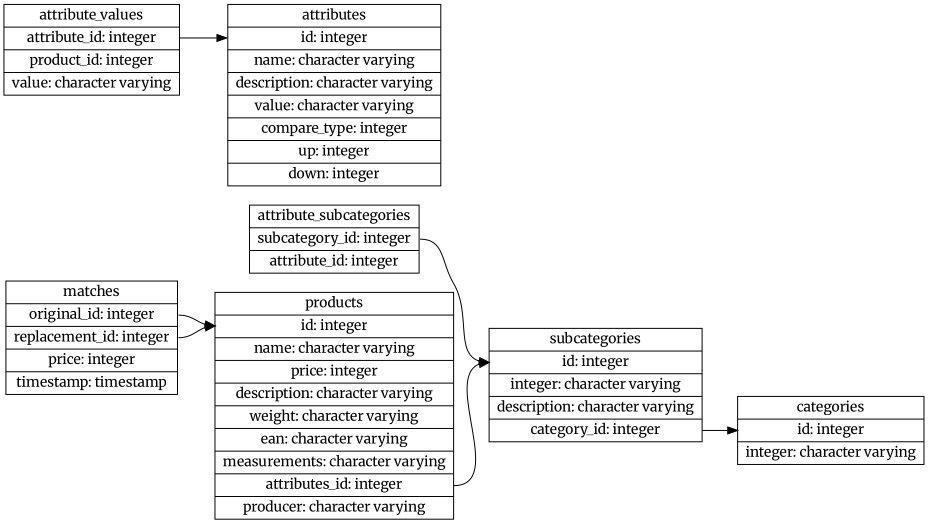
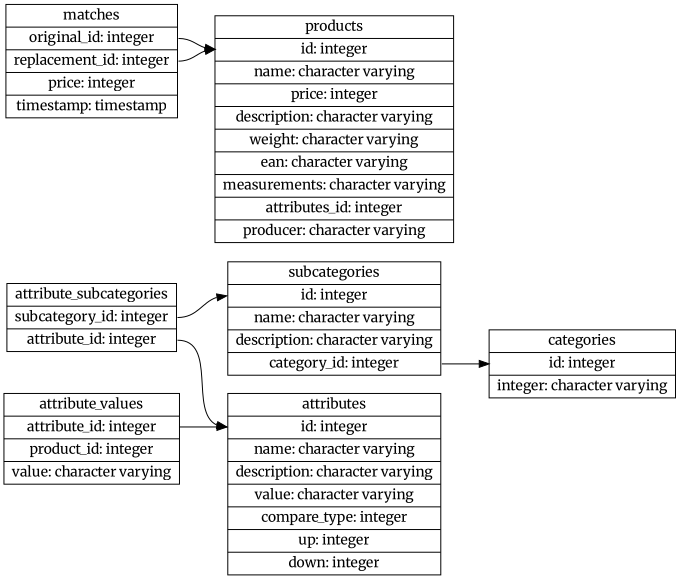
none -> (202, 379)
(596, 385) -> (334, 318)
(472, 429) -> none
